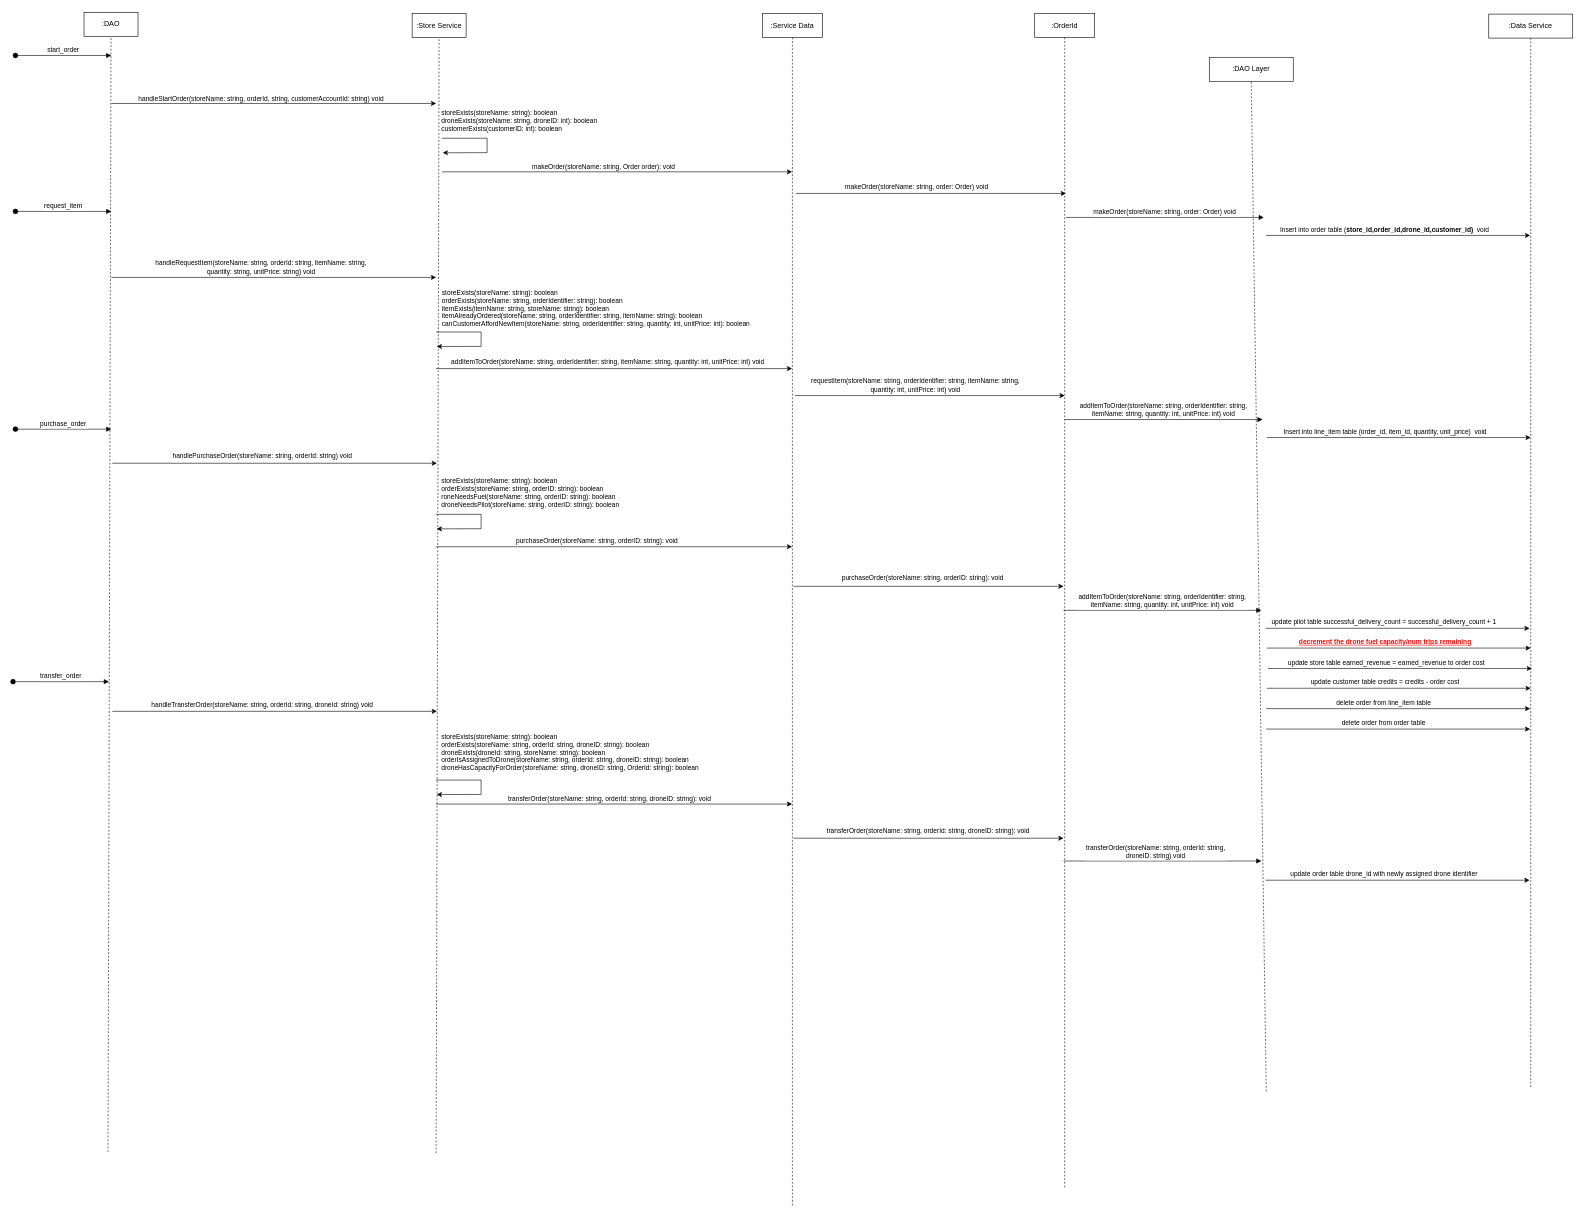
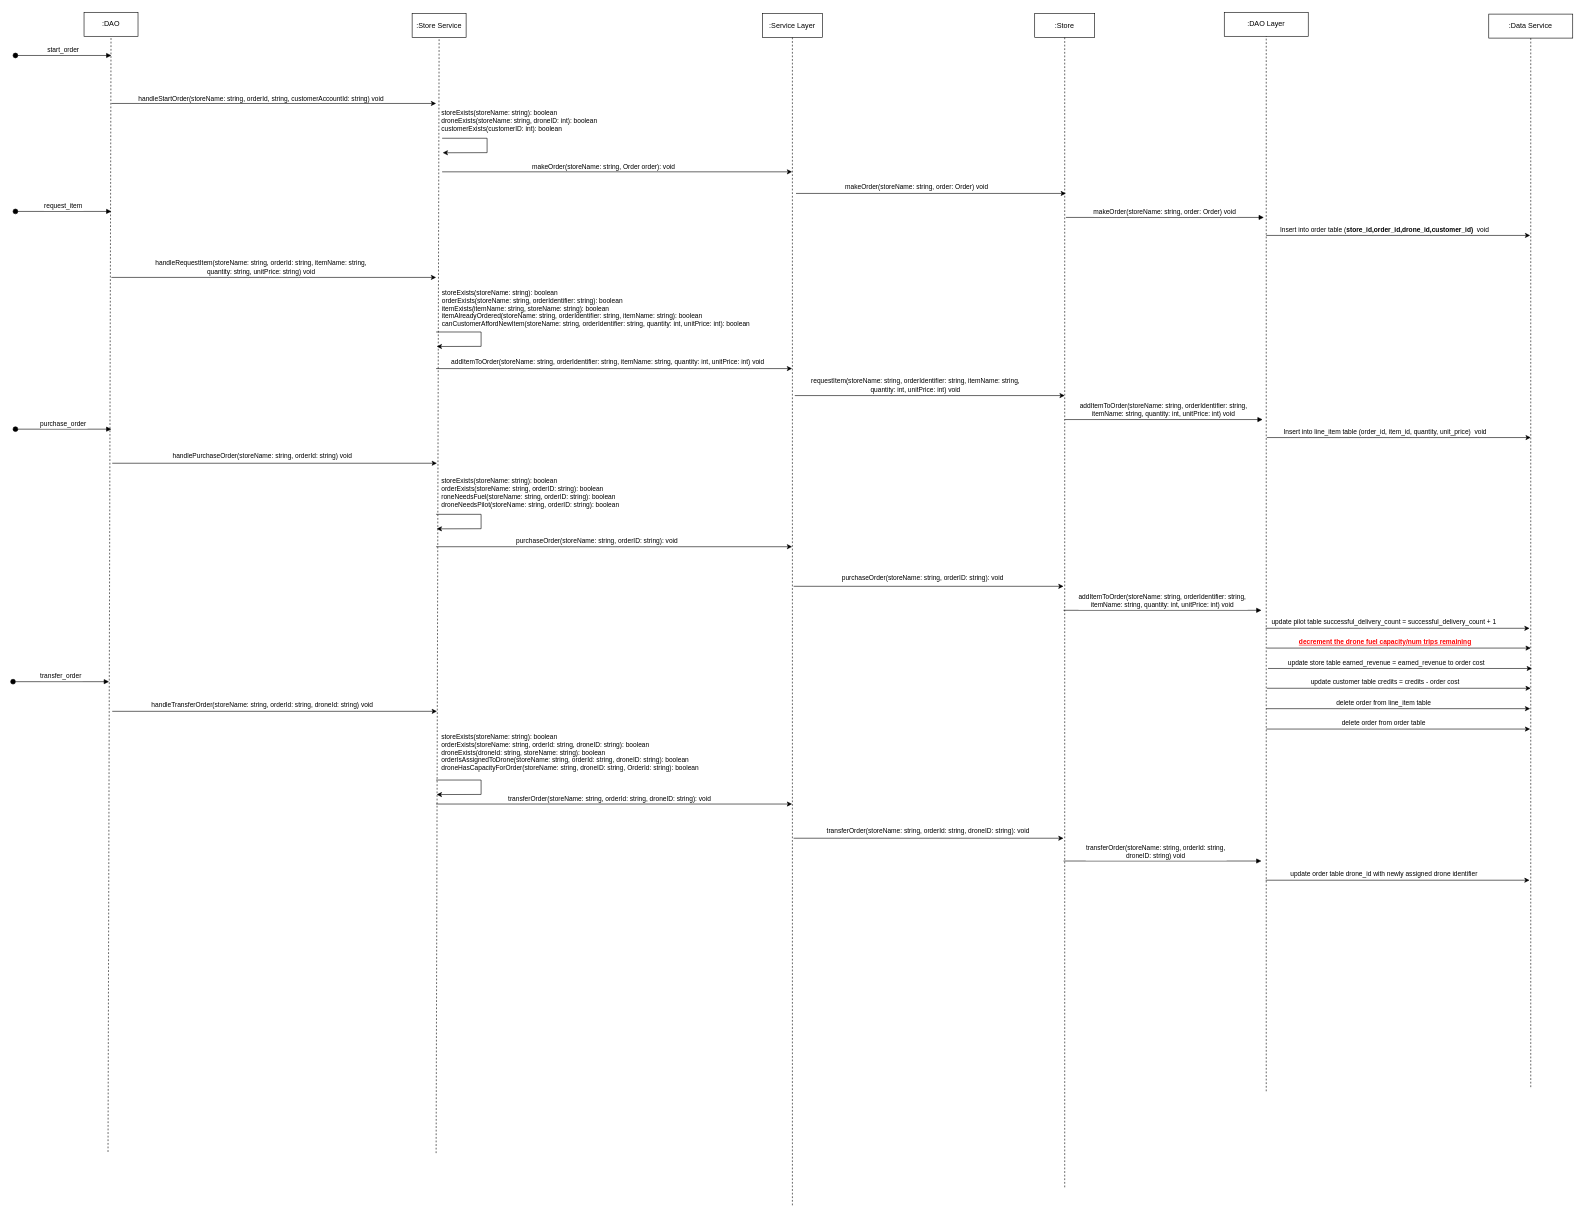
(792, 26) -> (792, 26)
(1064, 26) -> (1064, 26)
(1251, 69) -> (1266, 24)
